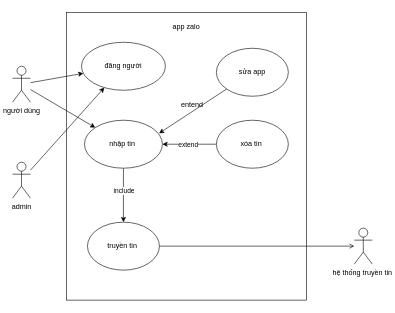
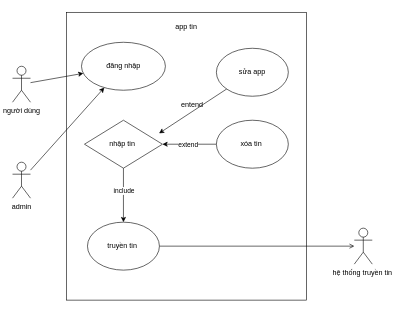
(186, 27) -> (186, 27)
(123, 66) -> (123, 66)
(62, 108) -> none
(123, 144) -> (123, 144)
